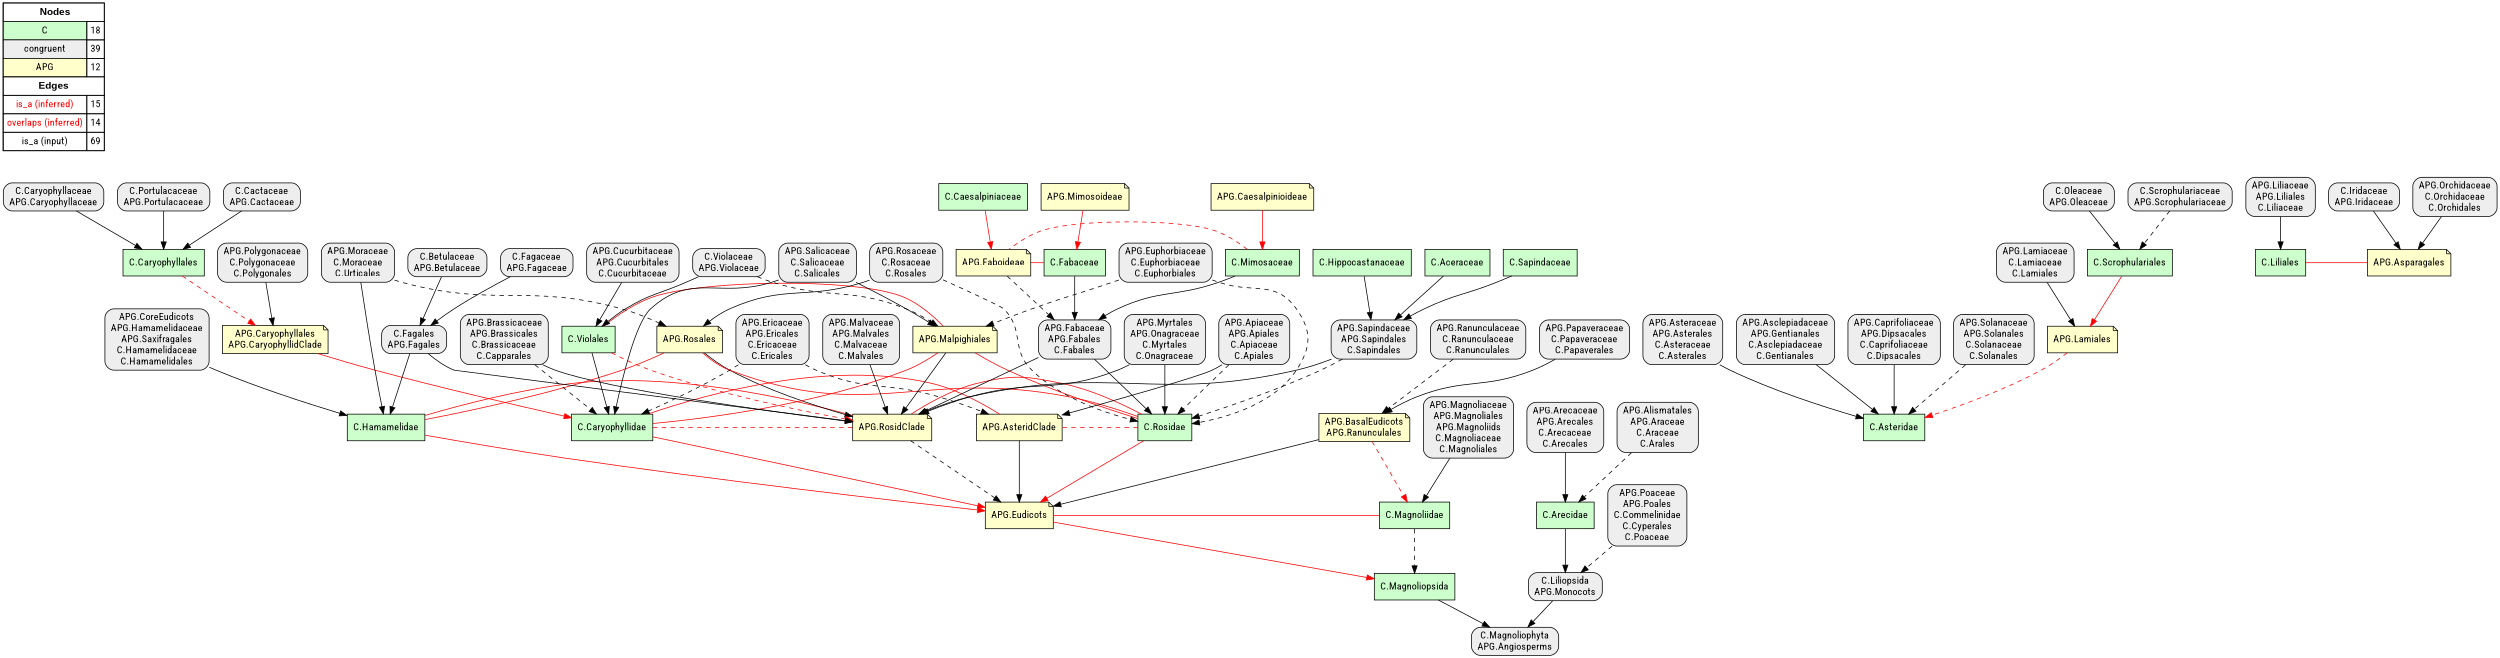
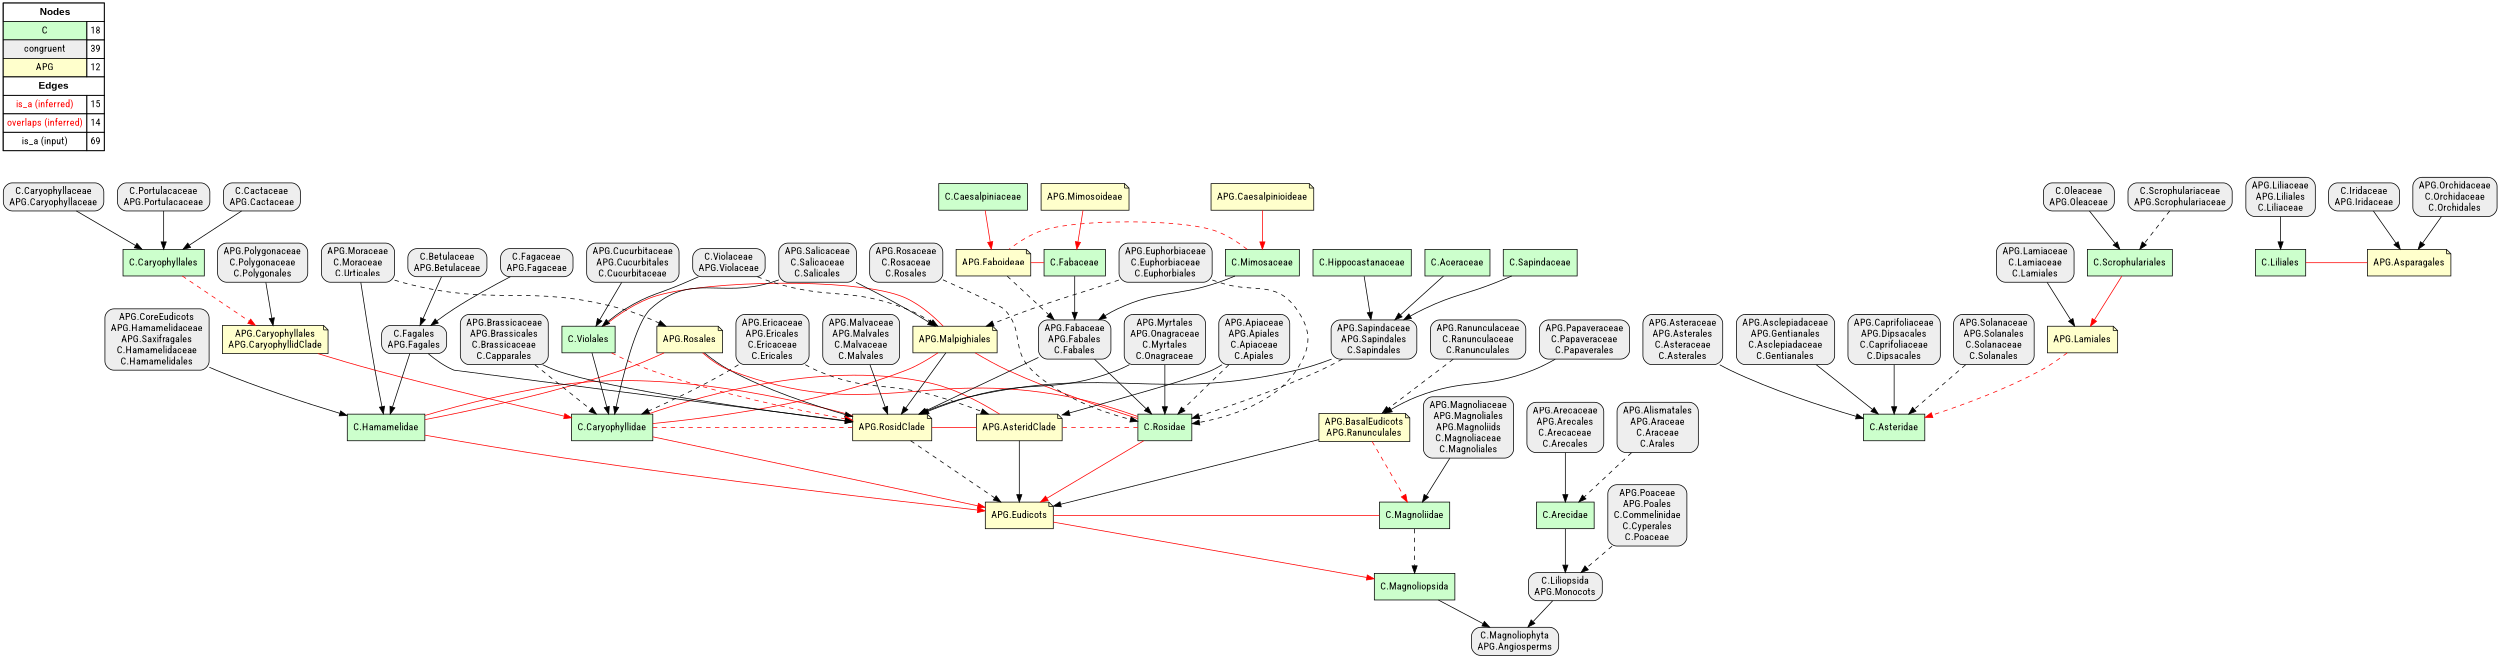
(787, 294) -> none
(1007, 378) -> (954, 427)
